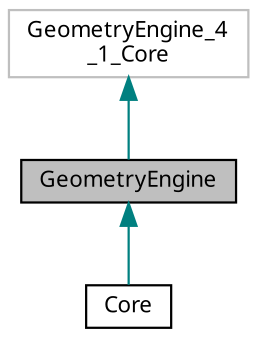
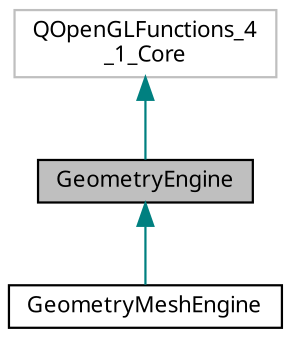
(129, 44) -> (145, 44)
(129, 307) -> (145, 307)
